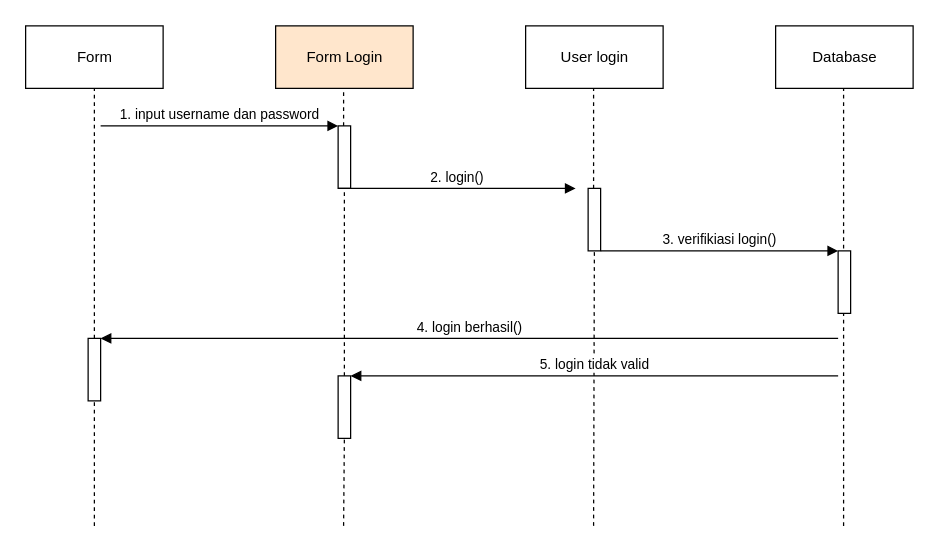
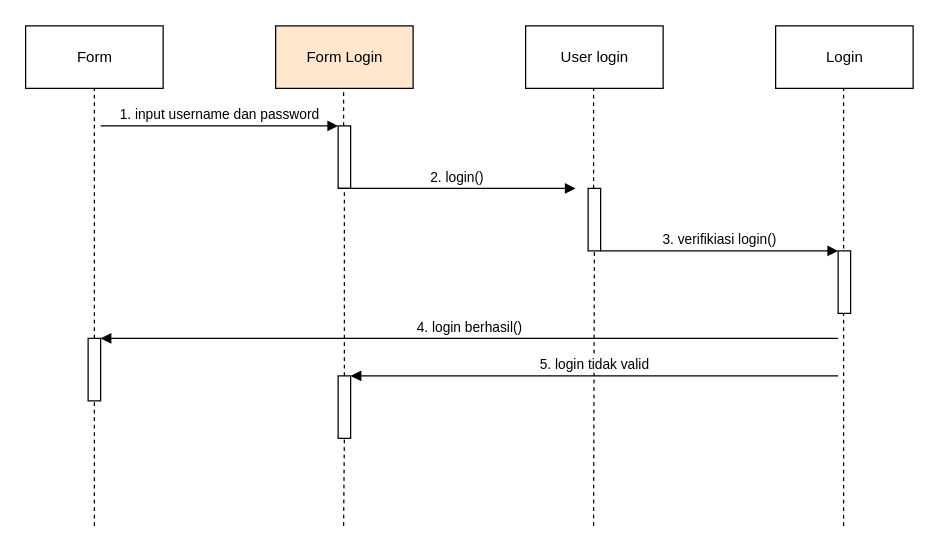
(845, 57) -> (845, 57)
